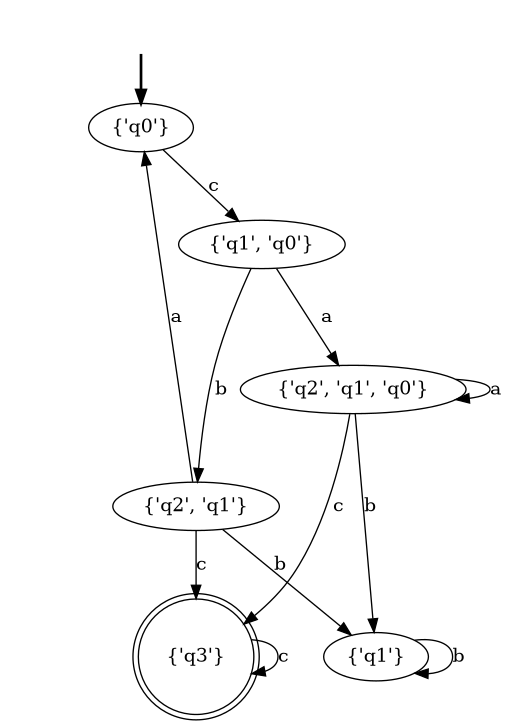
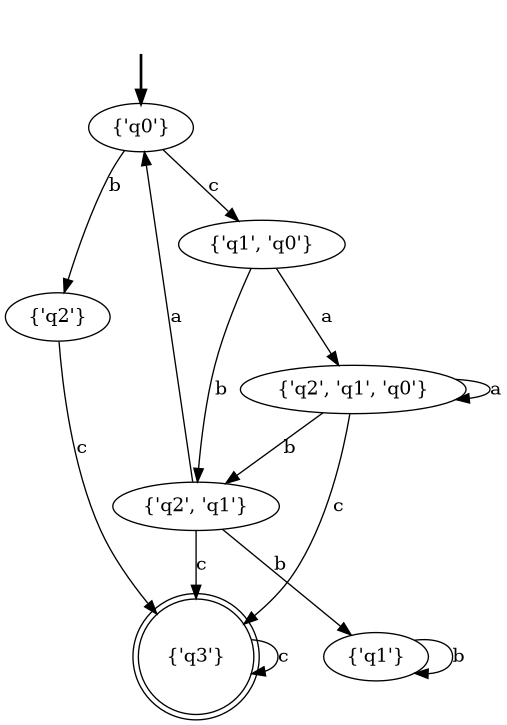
none -> (58, 317)
(364, 516) -> (280, 444)
